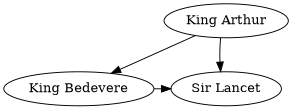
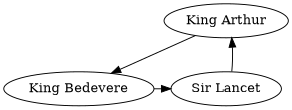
(220, 50) -> (233, 59)
